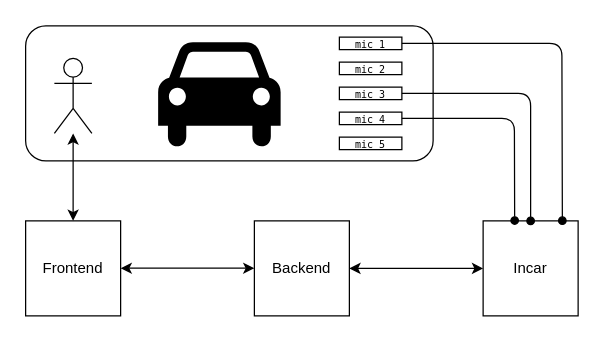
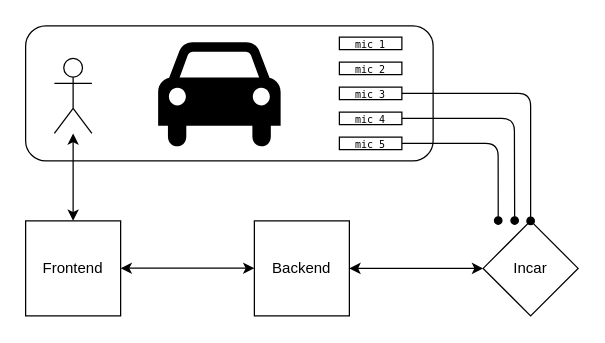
(562, 56) -> none
none -> (481, 143)
(531, 268) -> (531, 268)
